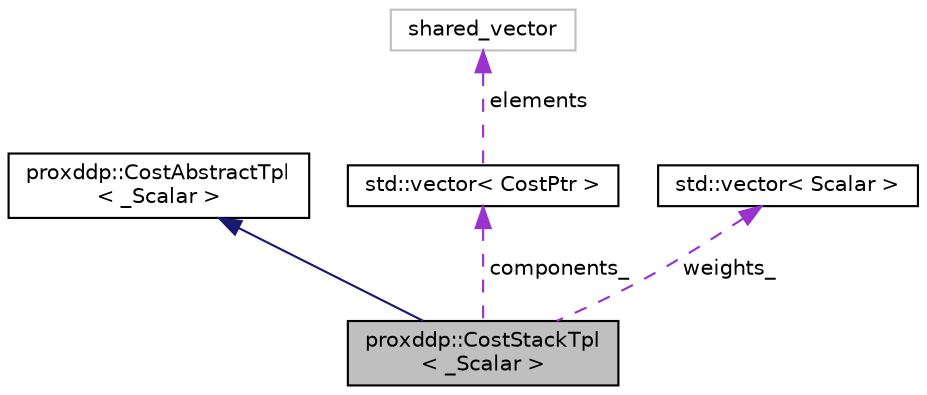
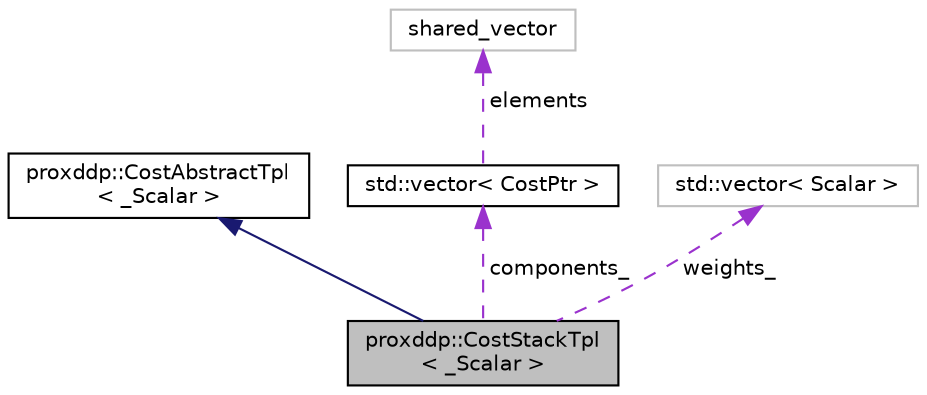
(788, 186) -> (788, 186)
